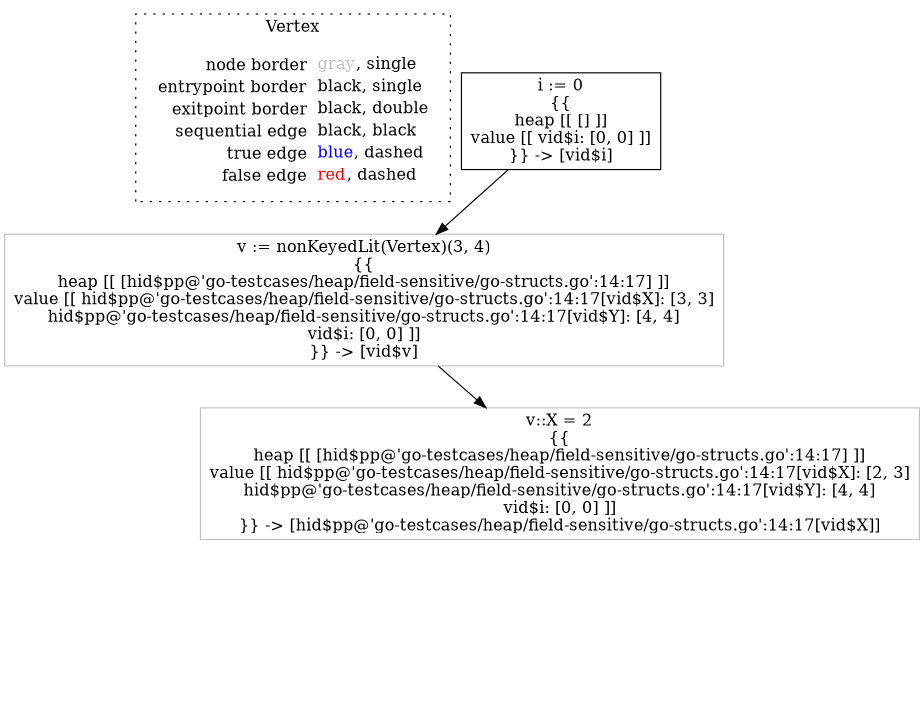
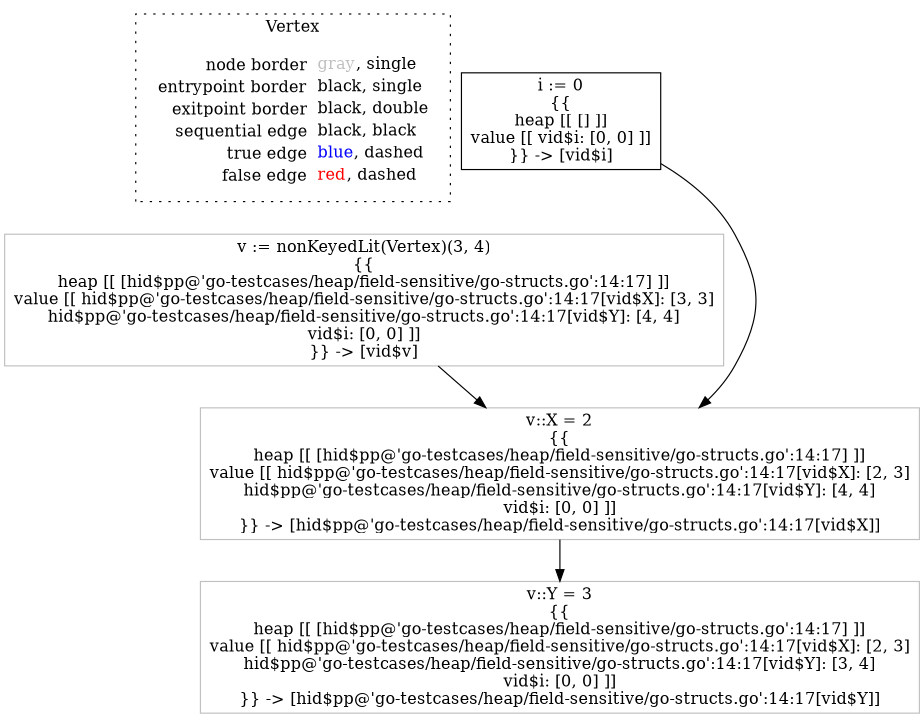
(477, 198) -> (751, 271)
none -> (560, 647)
